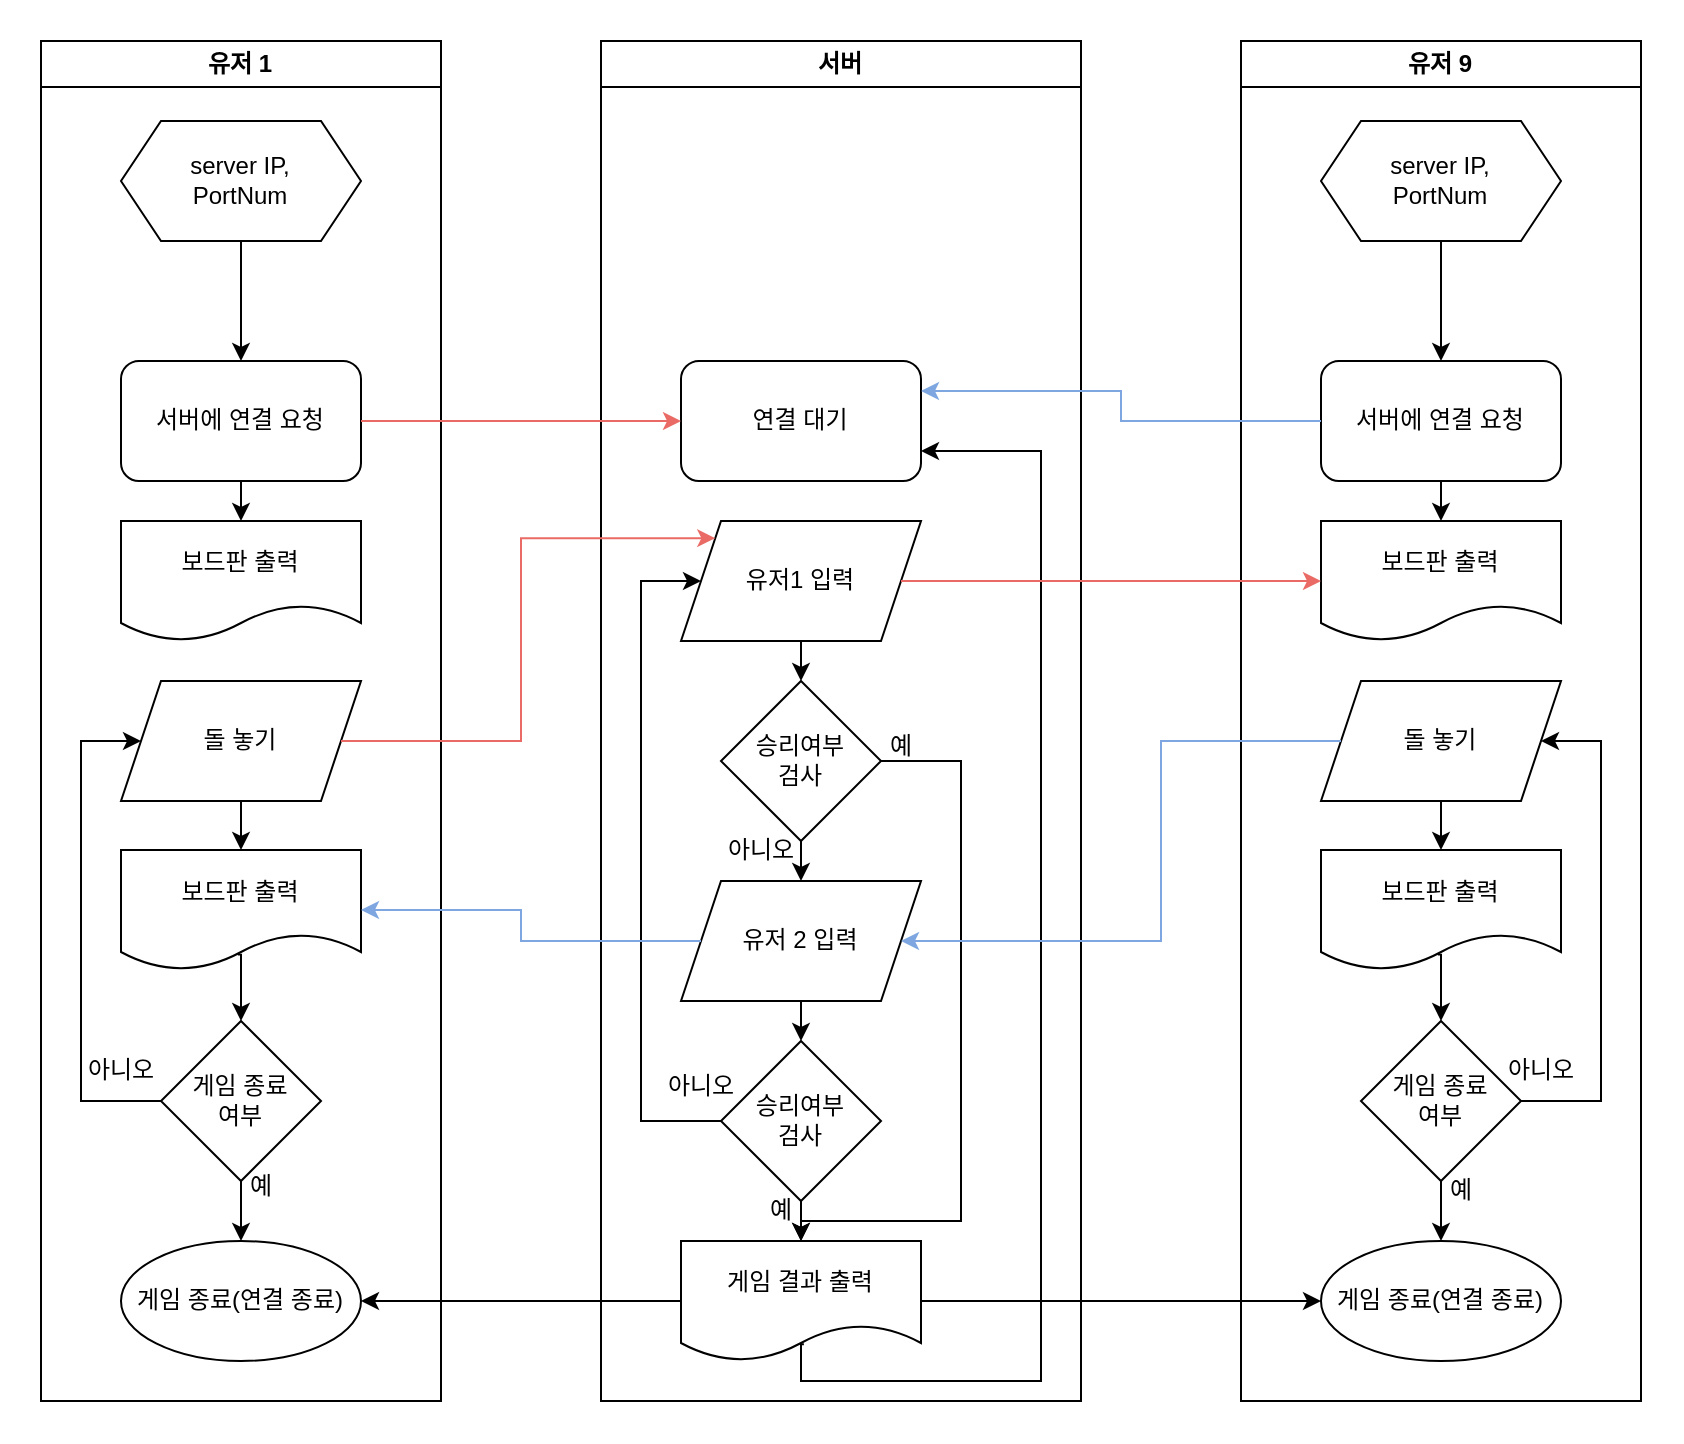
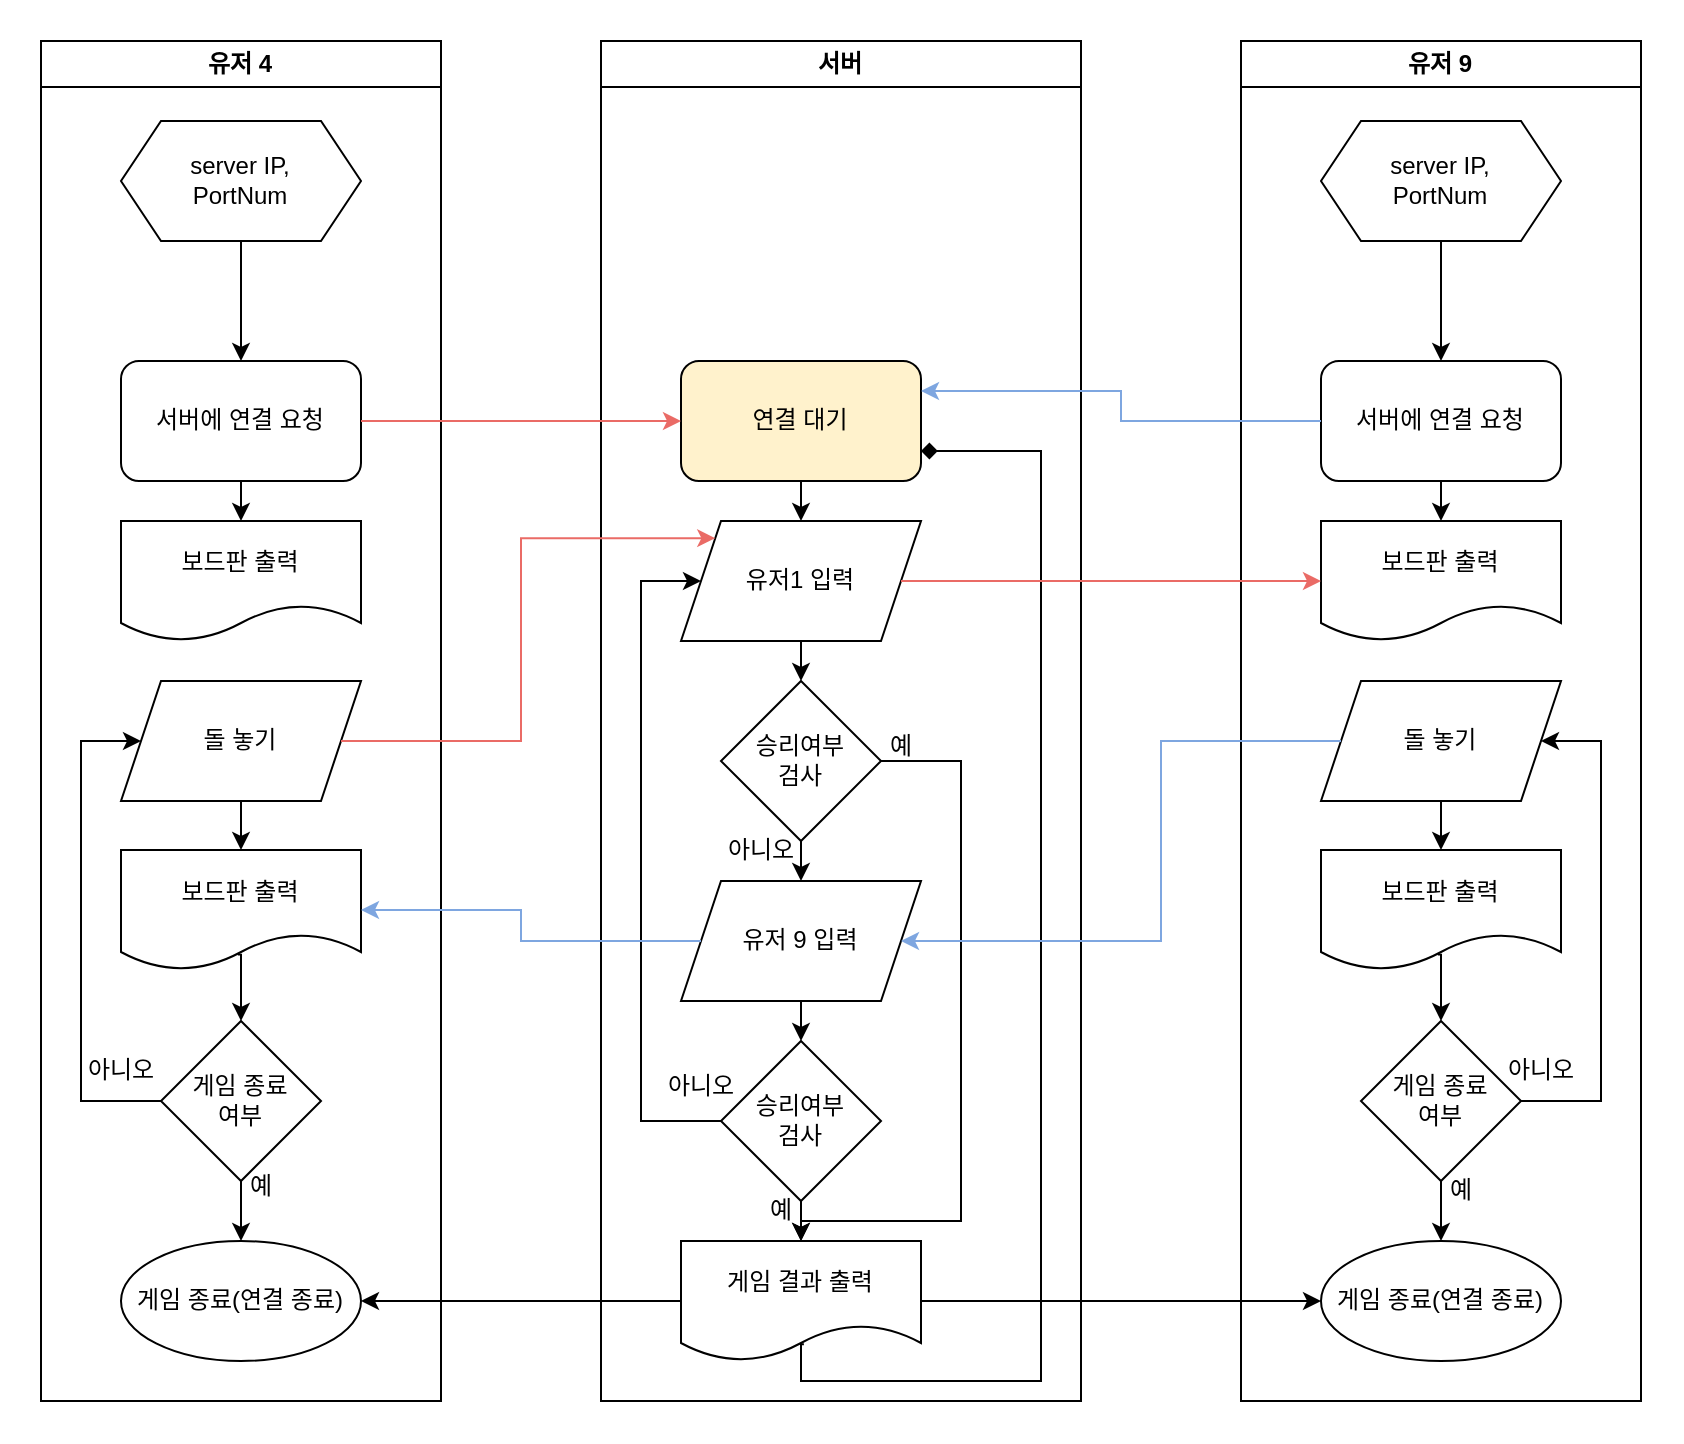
(241, 65) -> (241, 65)
(801, 421) -> (801, 421)
(936, 451) -> (937, 451)
none -> (801, 494)
(801, 941) -> (801, 941)
